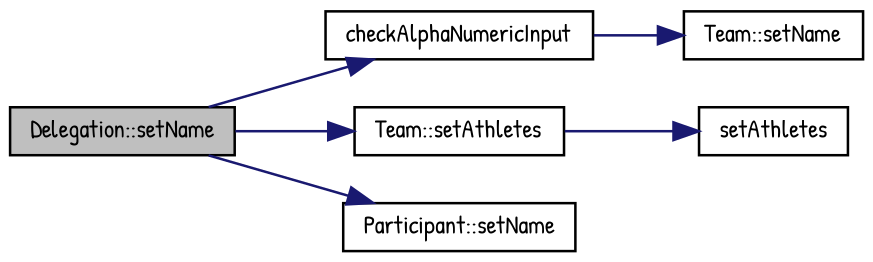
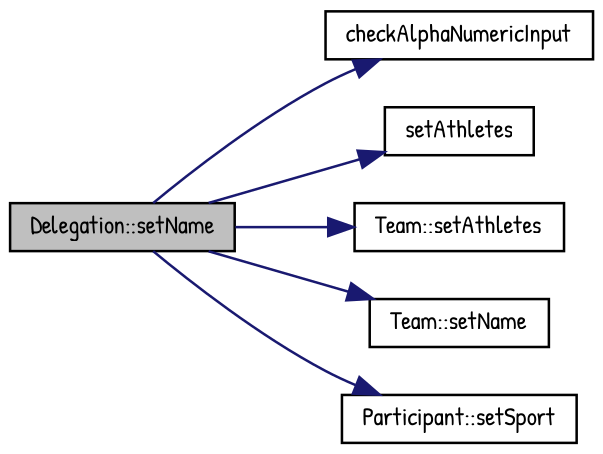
(626, 35) -> (279, 272)
(619, 131) -> (284, 181)
(459, 227) -> (459, 419)
